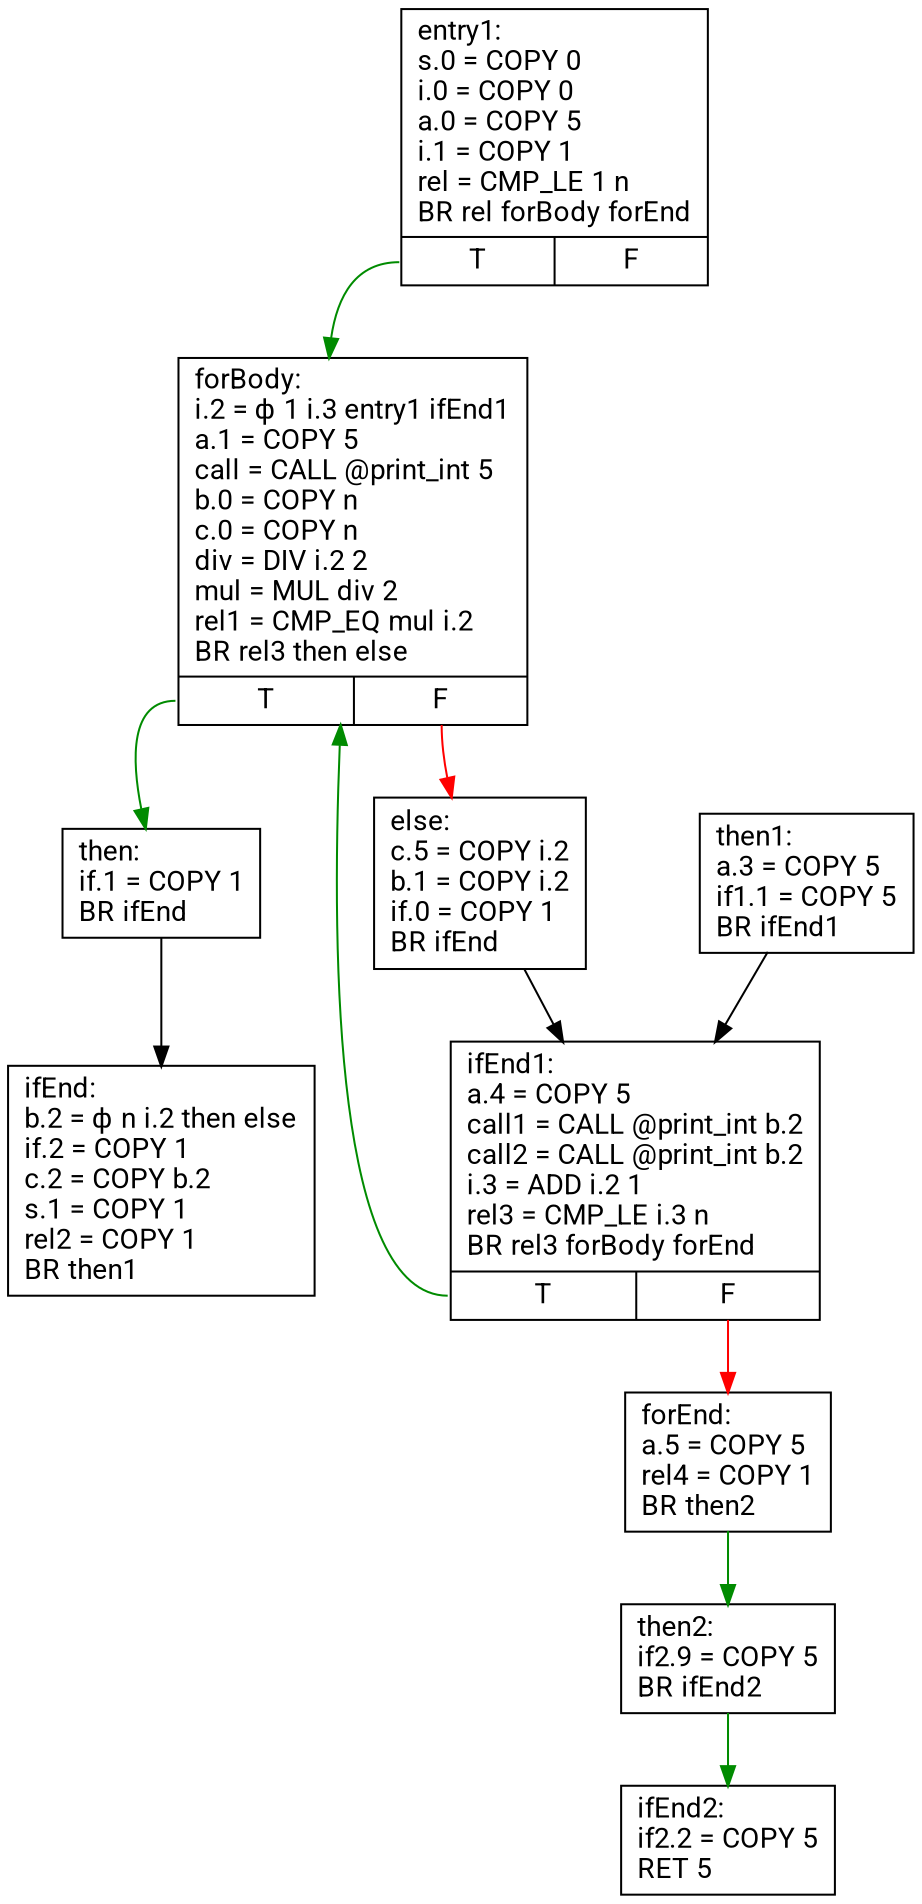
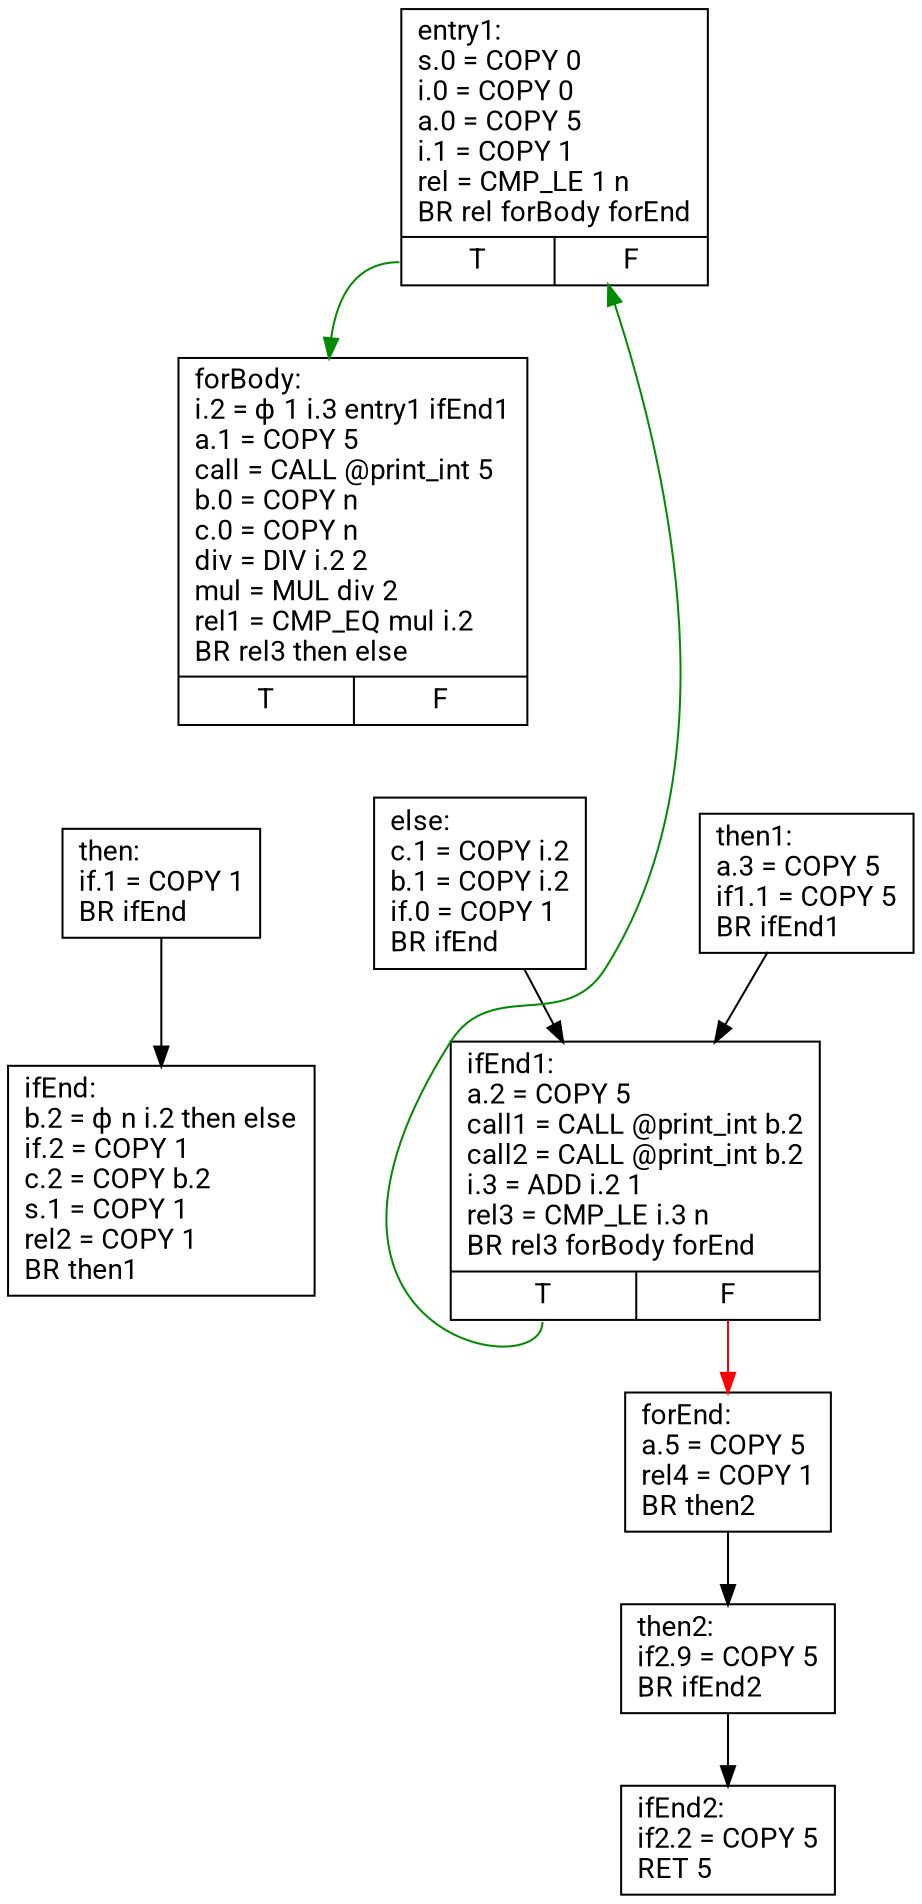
(137, 744) -> none
(443, 751) -> none
(480, 852) -> (480, 852)
(343, 1040) -> (622, 935)
(550, 1095) -> (550, 1095)
(728, 1558) -> (728, 1558)
(728, 1740) -> (728, 1740)
